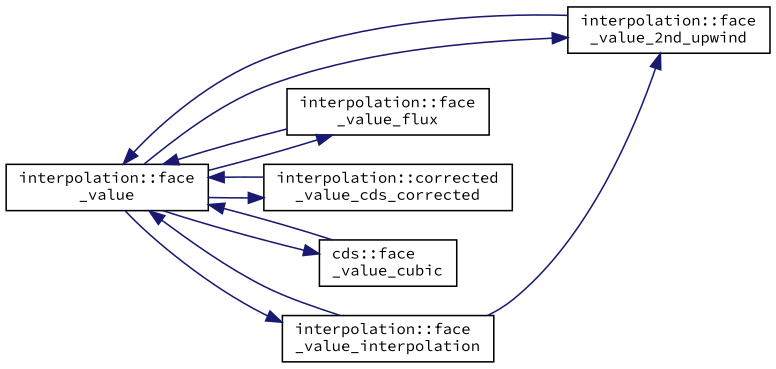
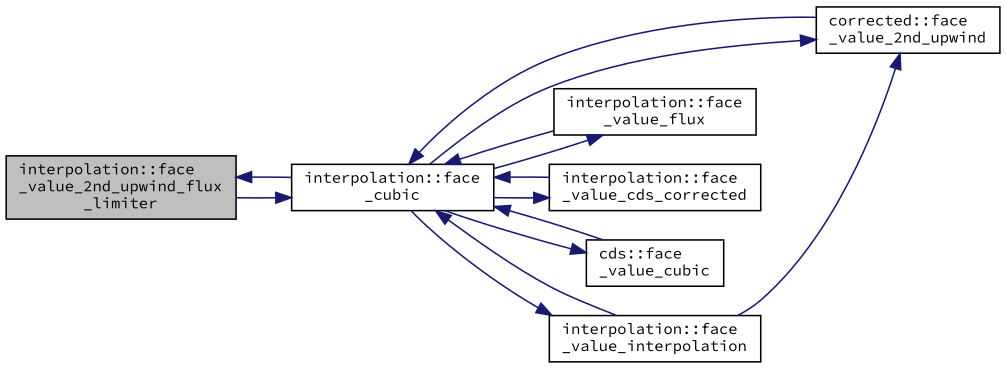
(669, 30) -> (908, 30)
(107, 187) -> (393, 187)
none -> (121, 187)
(388, 187) -> (655, 187)
